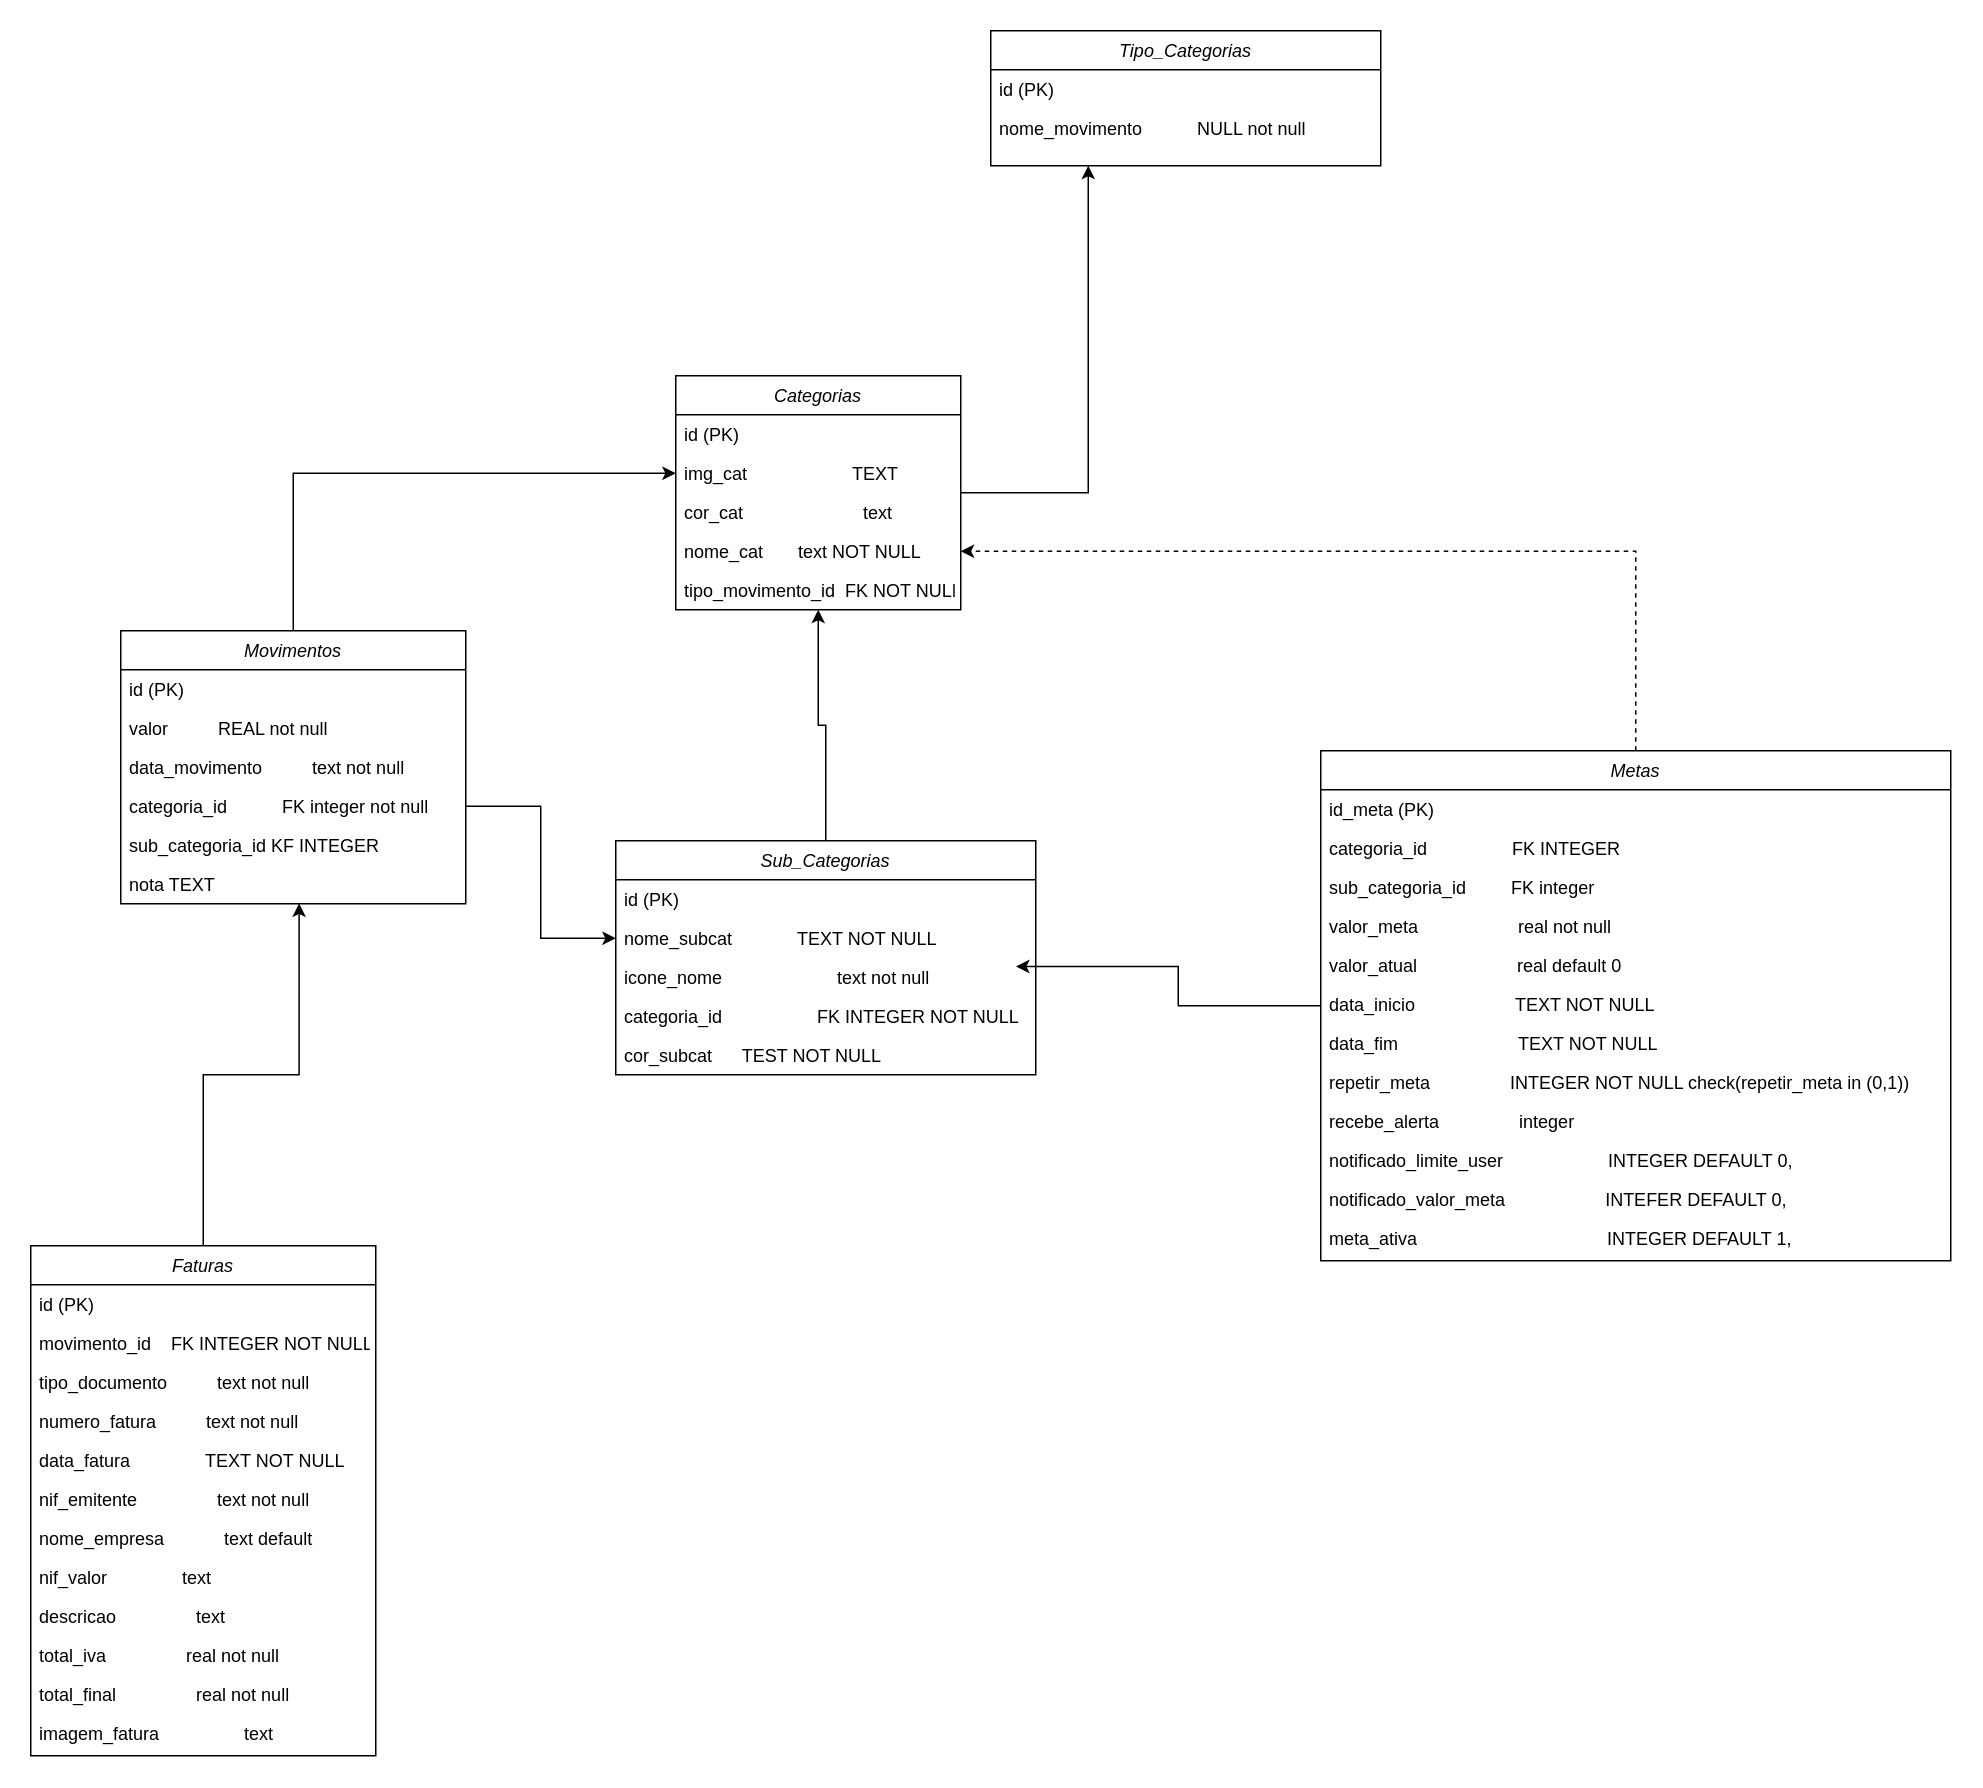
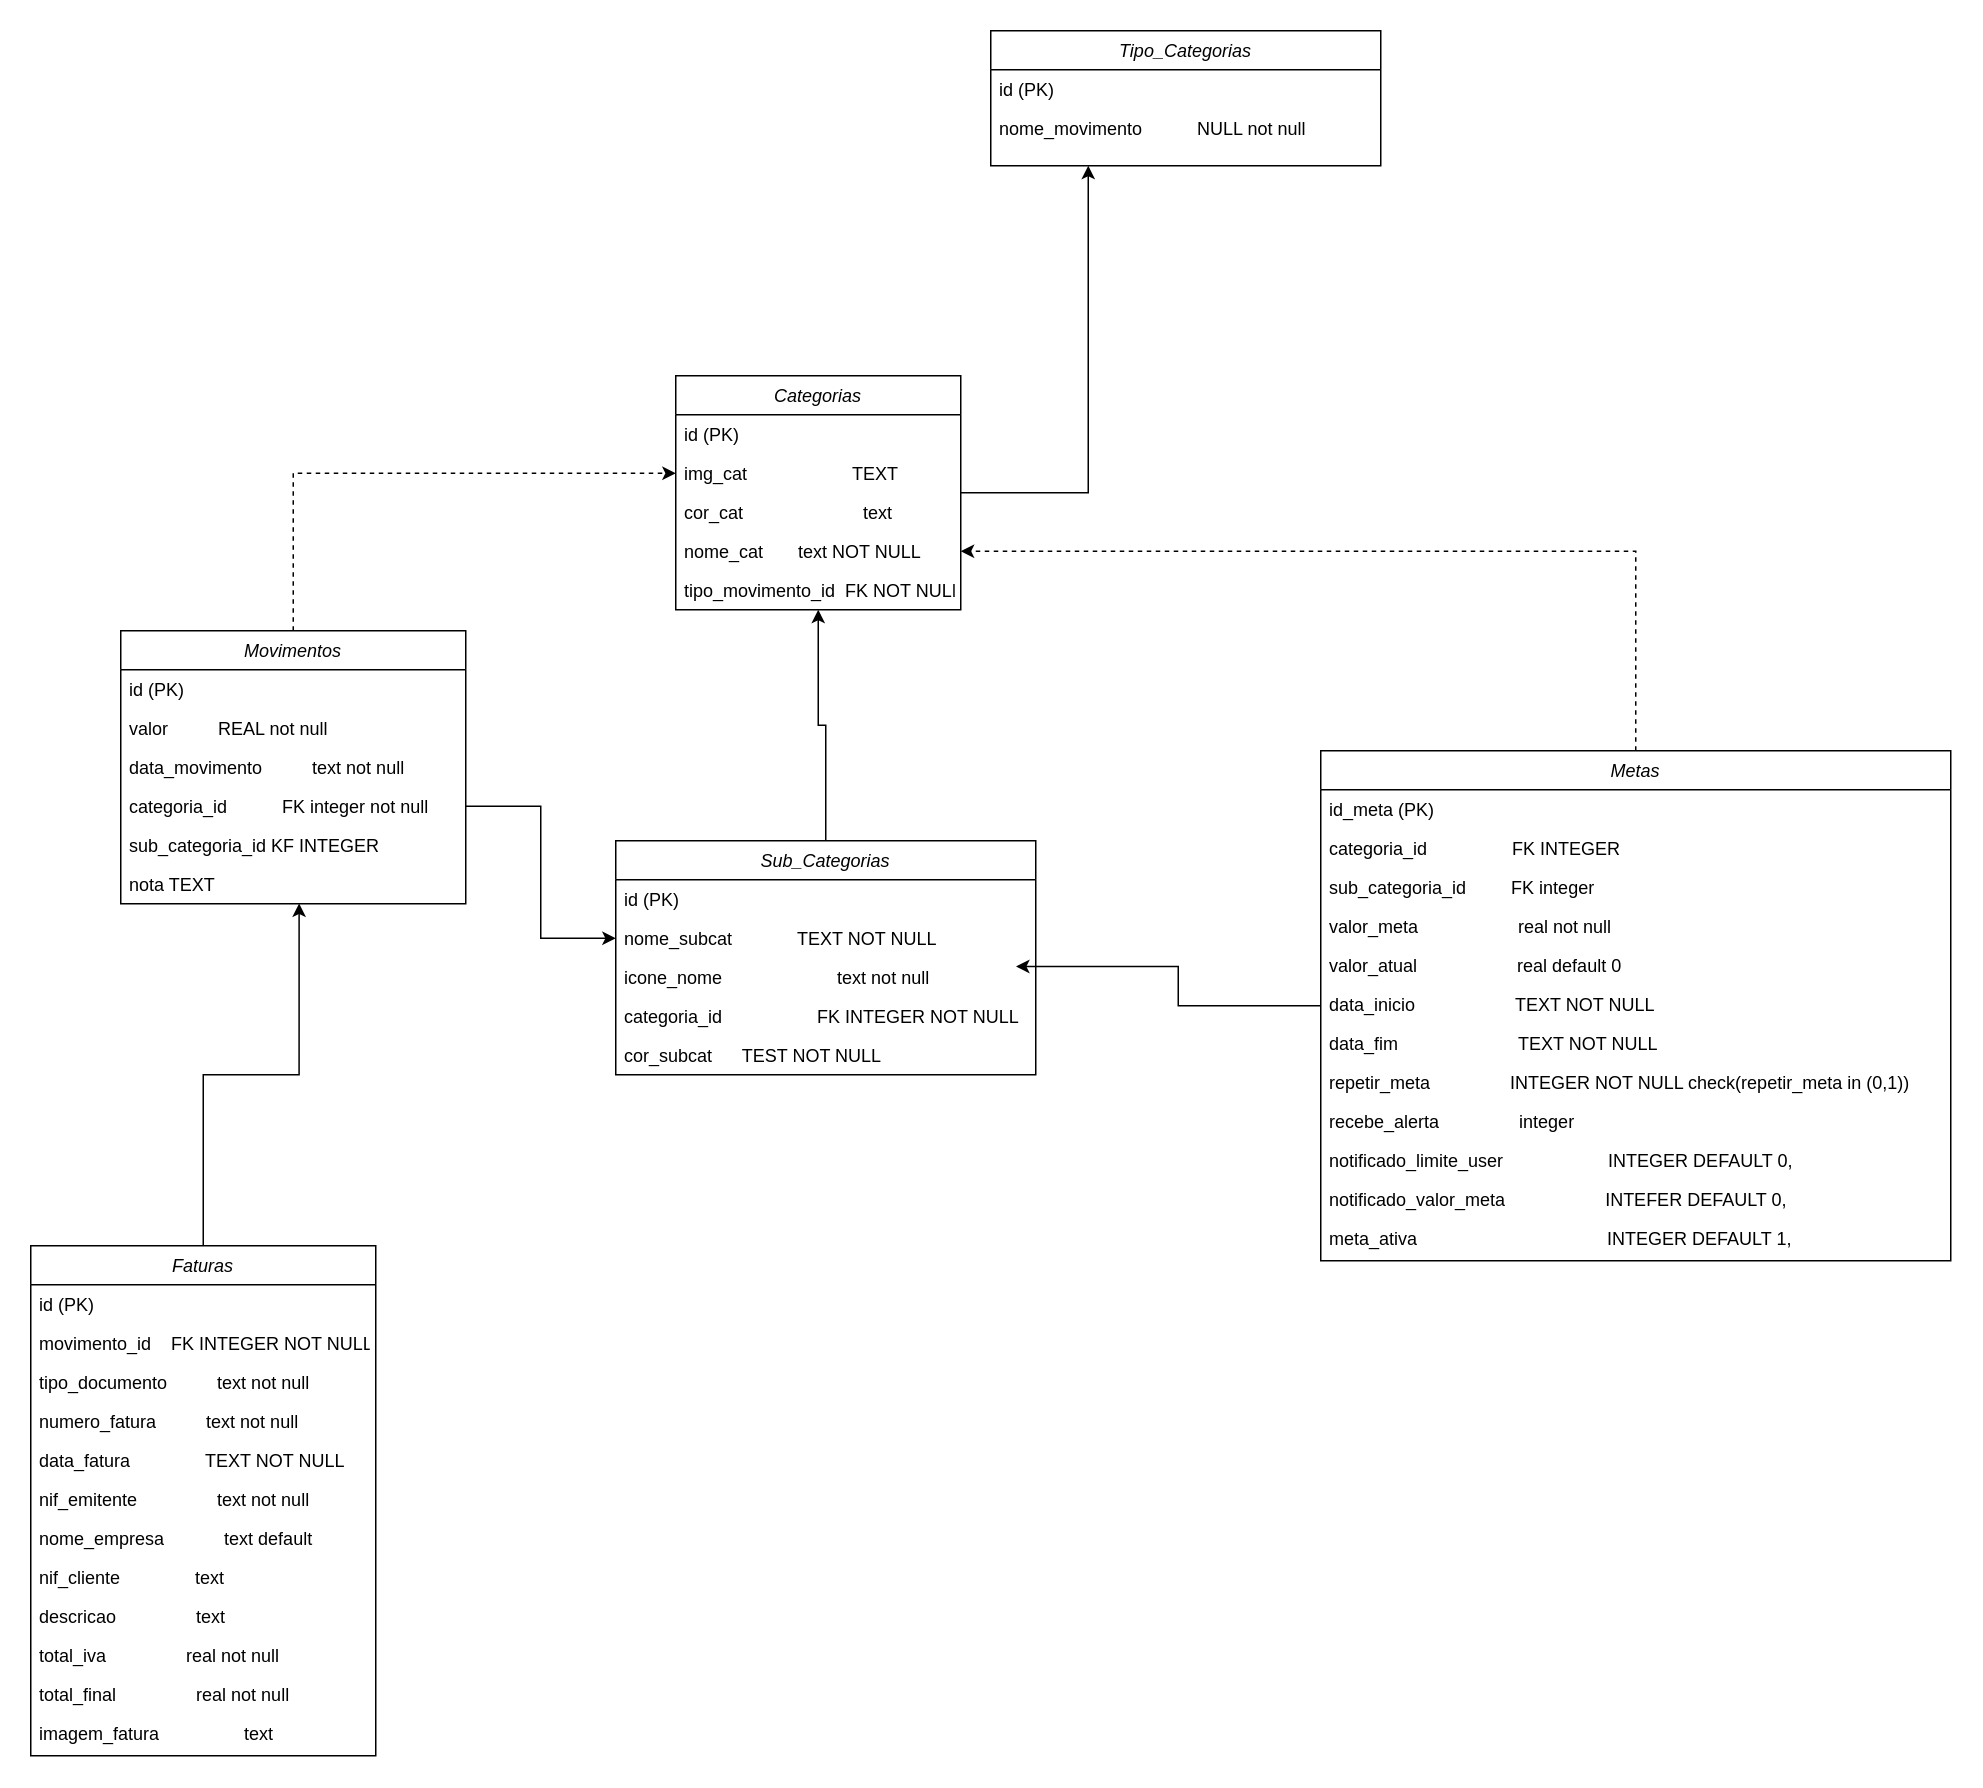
(403, 473) -> (403, 473)
(159, 1578) -> (167, 1578)
